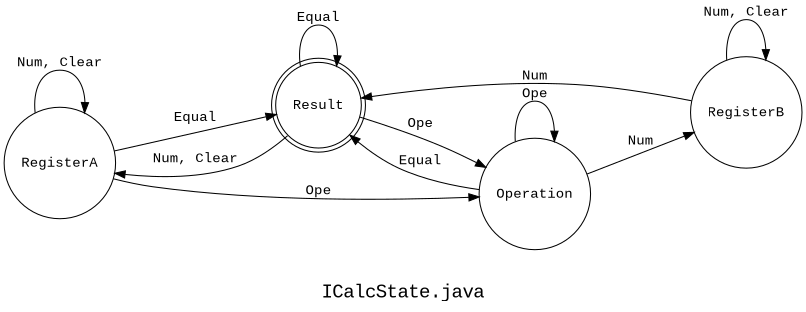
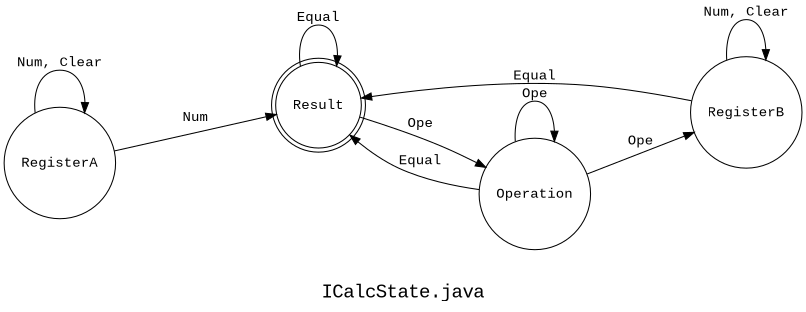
(535, 76) -> (535, 76)
(195, 117) -> (195, 117)
(641, 141) -> (641, 141)
(211, 173) -> none
(290, 198) -> none
